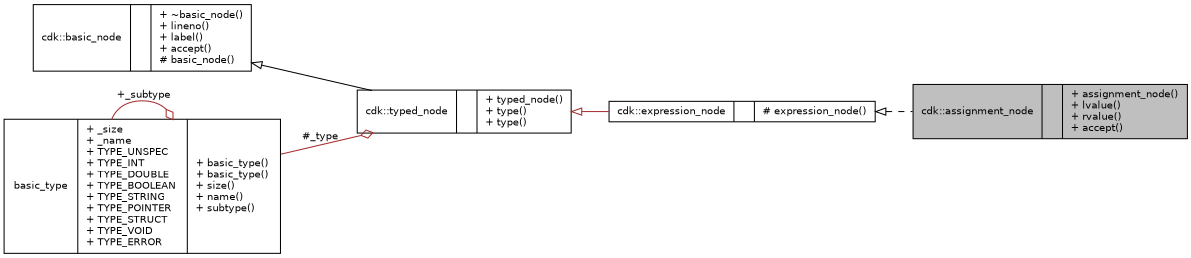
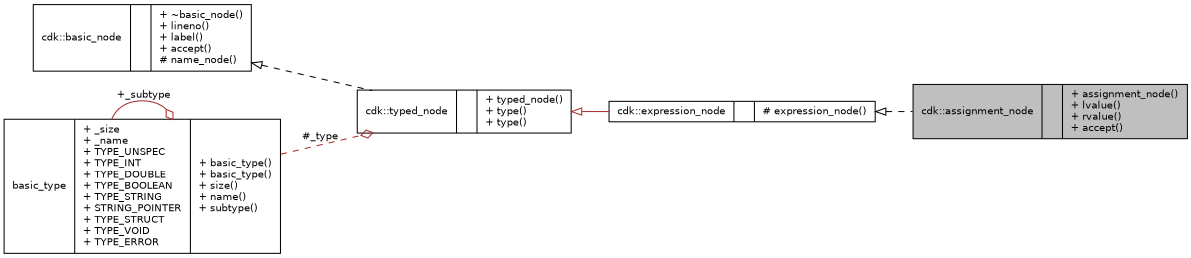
(197, 60) -> (198, 60)
(317, 78) -> (317, 78)
(321, 145) -> (321, 145)
(129, 208) -> (133, 208)
